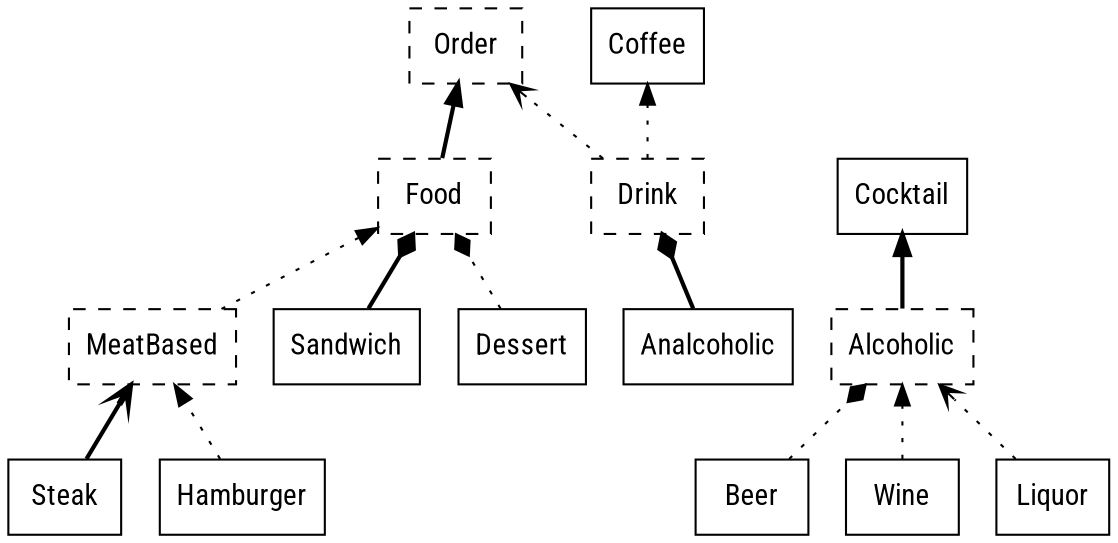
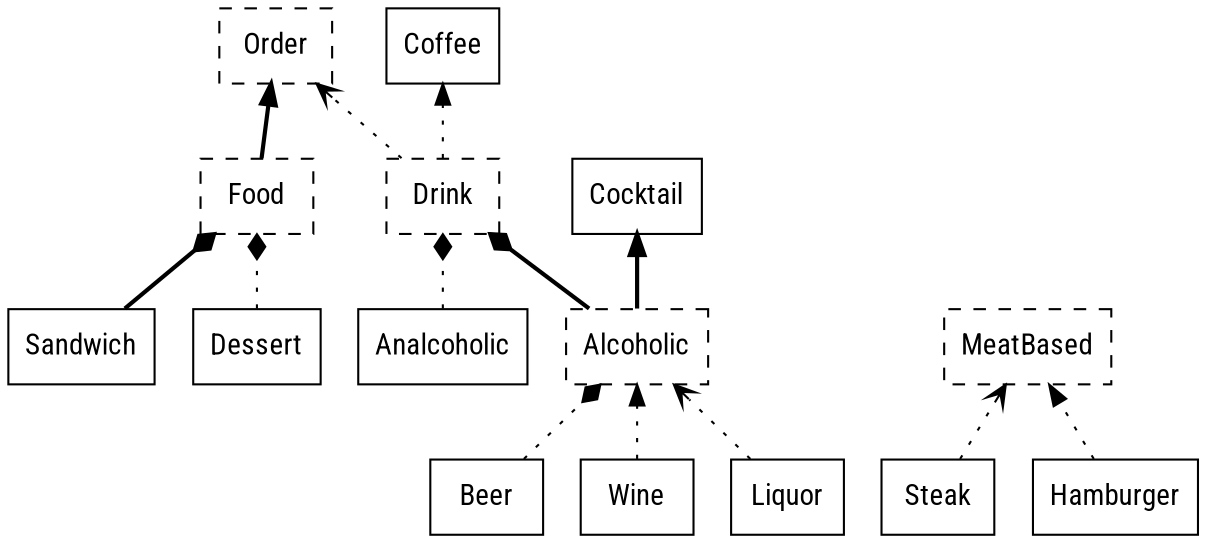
(290, 273) -> none
none -> (550, 279)
(683, 283) -> (443, 284)
(103, 431) -> (977, 431)
